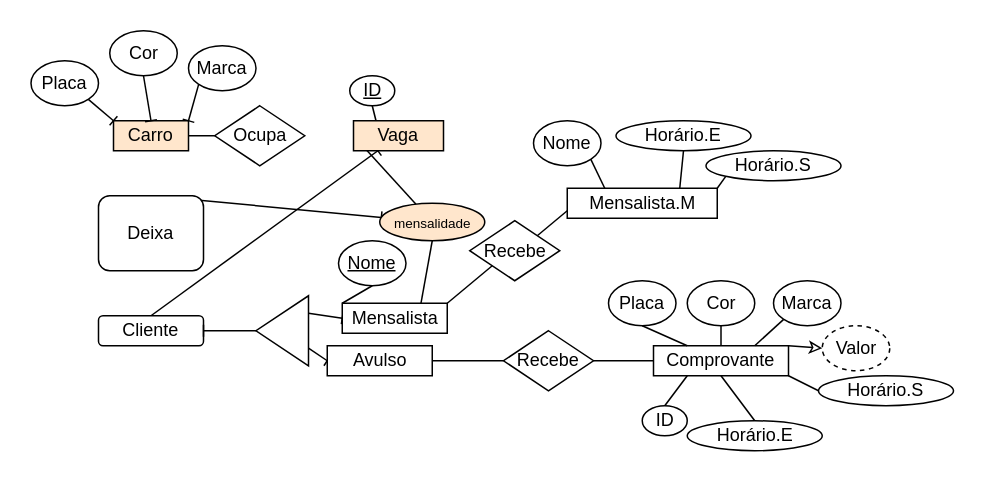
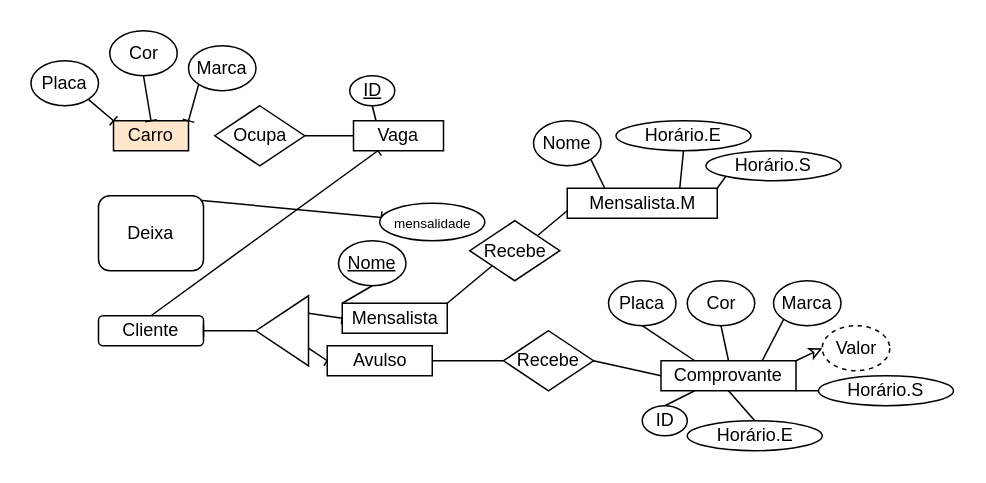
(201, 136) -> none
(398, 136) -> (398, 136)
(391, 177) -> (329, 136)
(432, 222) -> (432, 222)
(426, 272) -> none
(721, 361) -> (728, 376)
